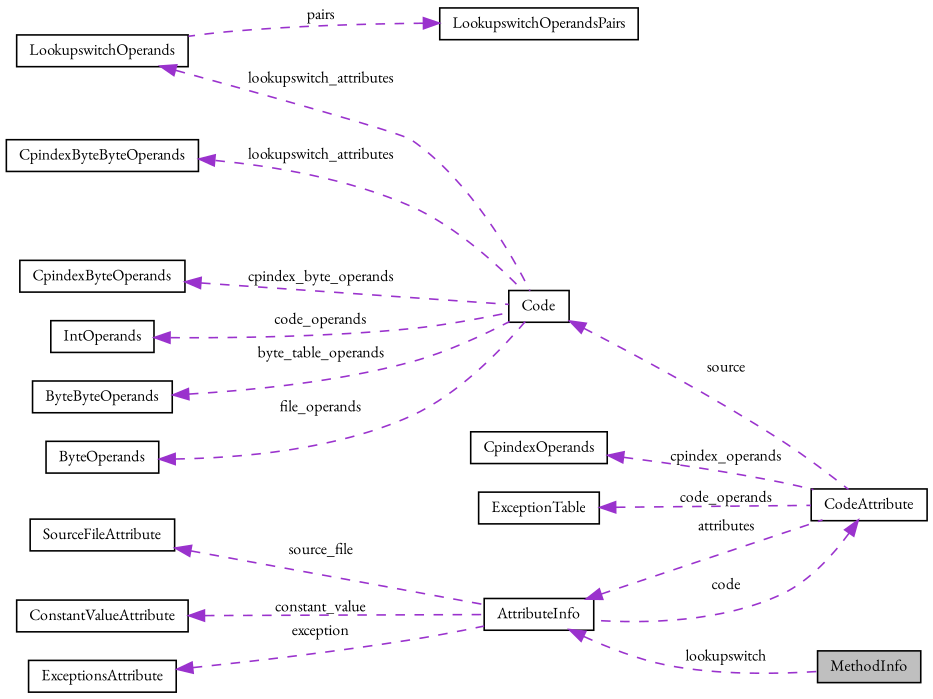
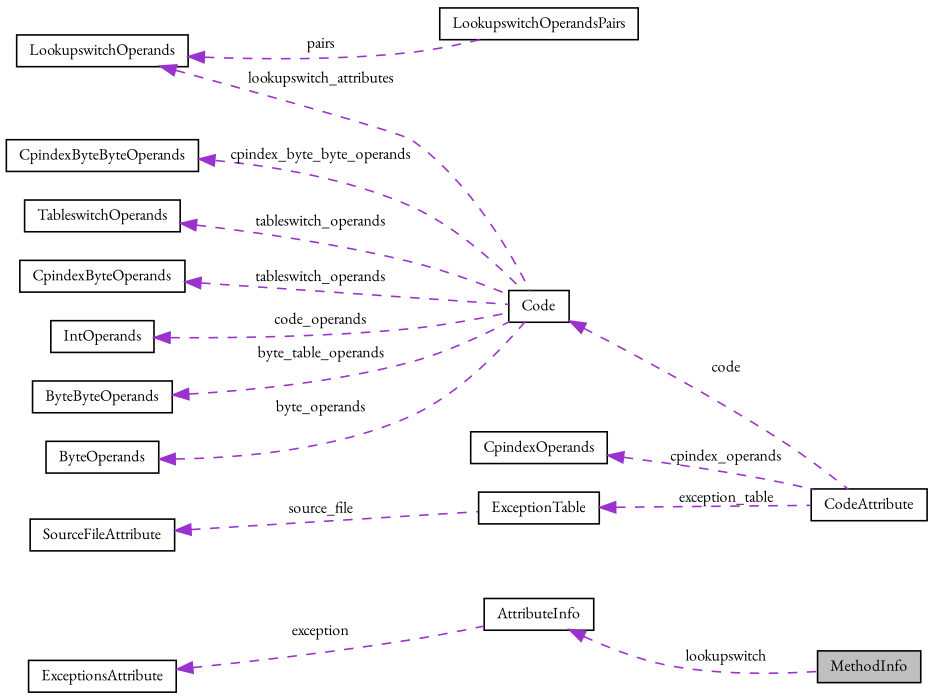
(306, 26) -> (344, 57)
(319, 155) -> (319, 155)
none -> (102, 216)
(319, 277) -> (319, 277)
(725, 368) -> (725, 368)
(319, 407) -> (319, 407)
(725, 498) -> (725, 498)
(712, 557) -> none
(337, 578) -> (335, 521)
(735, 611) -> none
(102, 616) -> none
